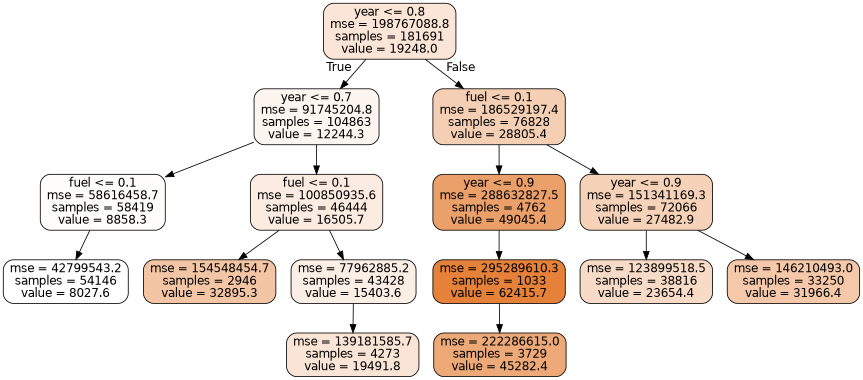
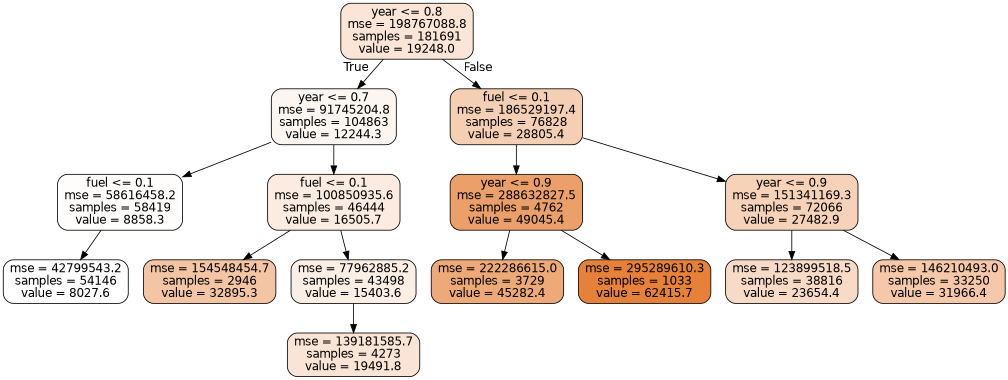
(103, 202) -> (120, 202)
(354, 282) -> (354, 282)
(499, 314) -> (507, 241)
